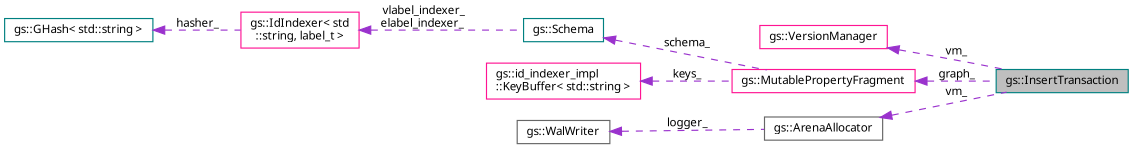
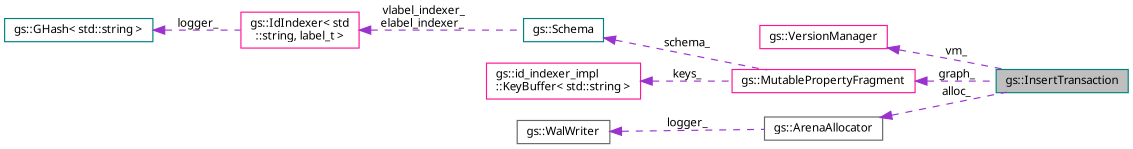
(197, 24) -> (197, 24)
(956, 92) -> (956, 92)
